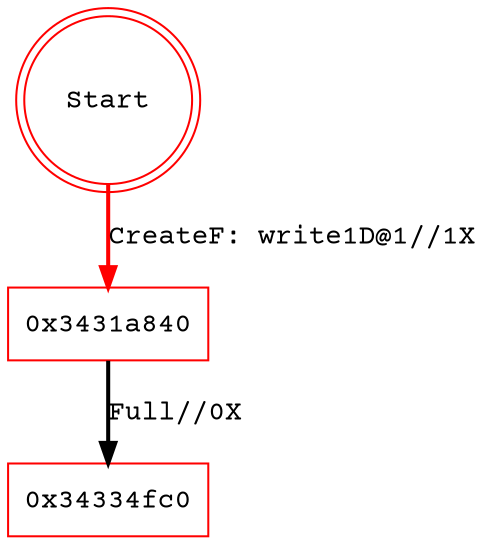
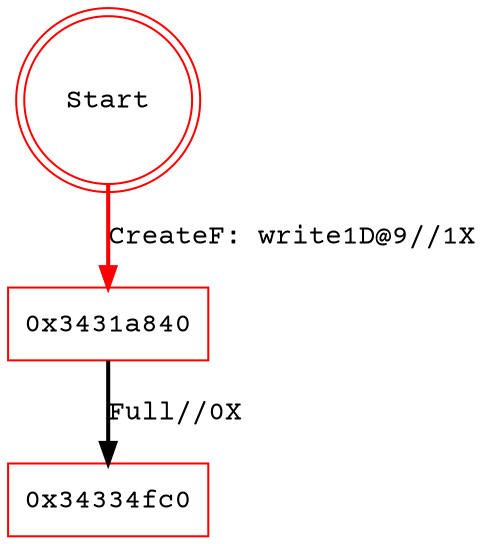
(292, 236) -> (292, 236)
